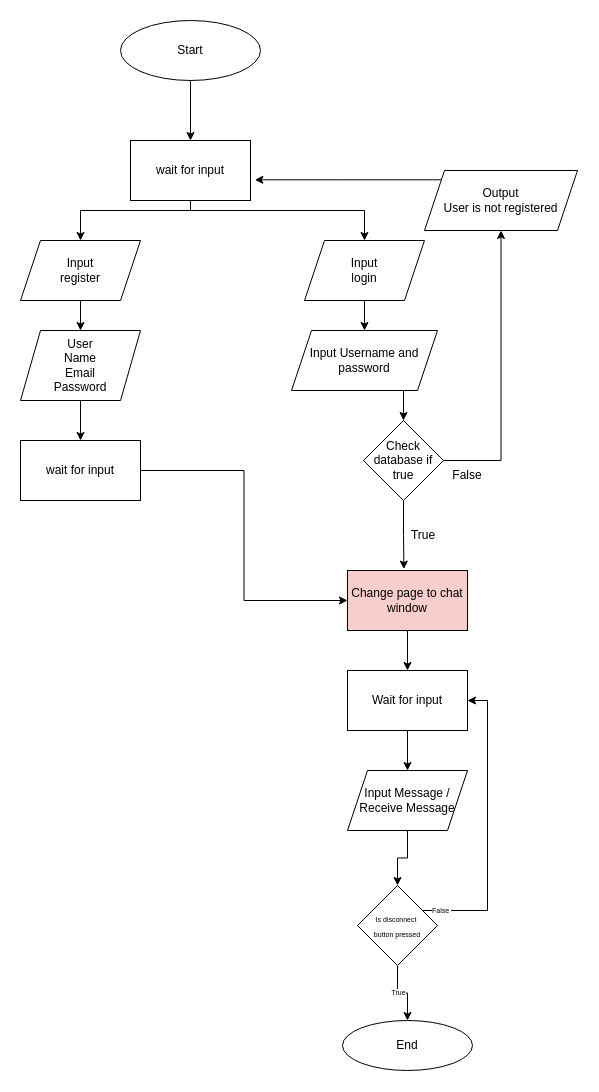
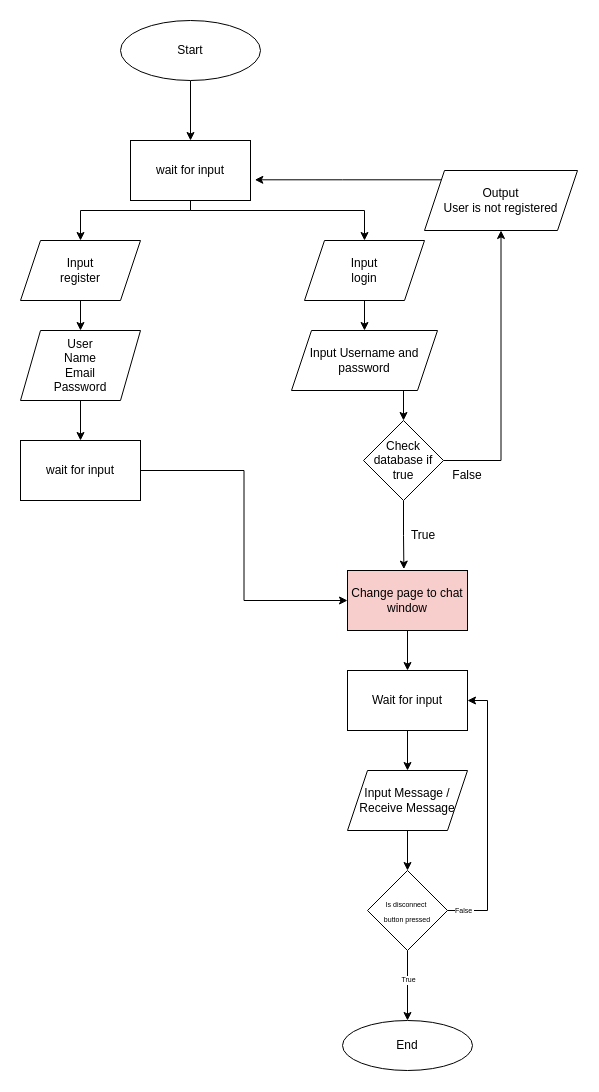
(398, 926) -> (408, 911)
